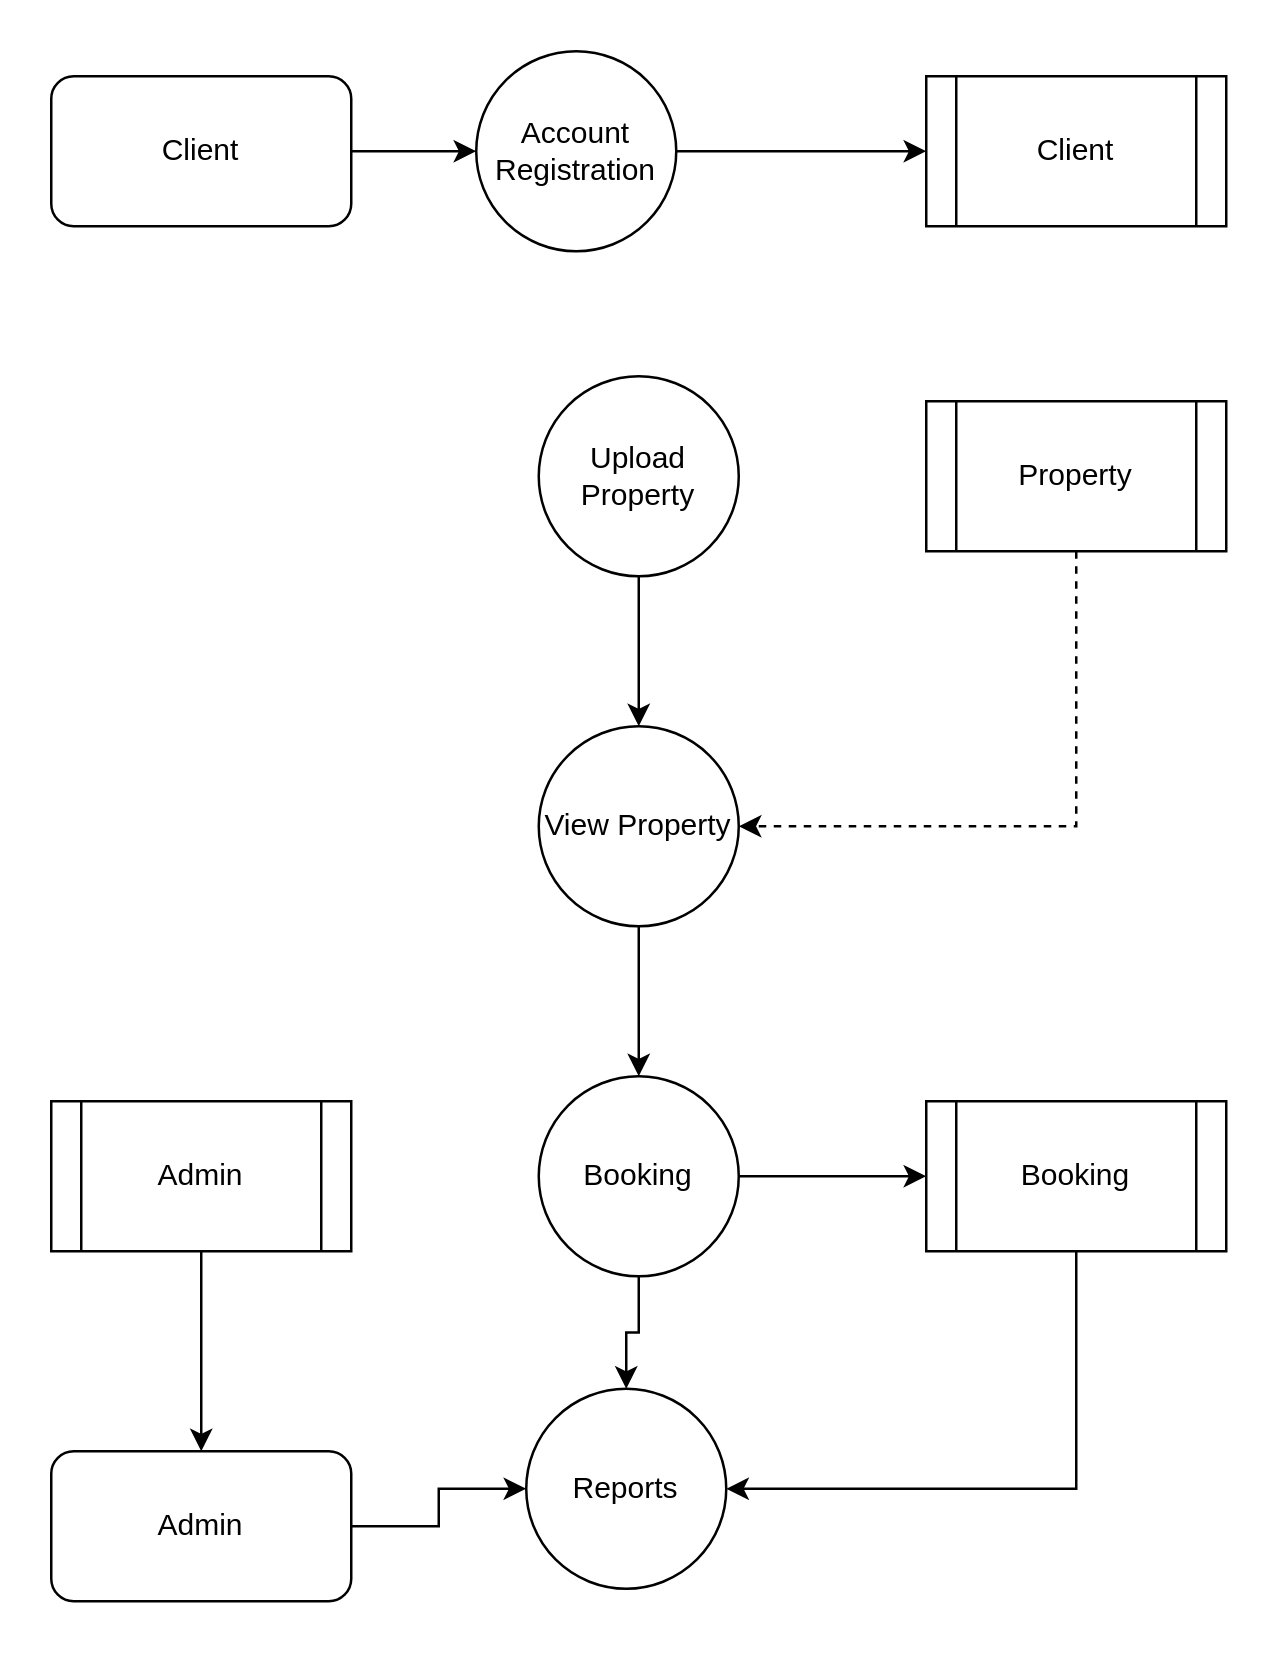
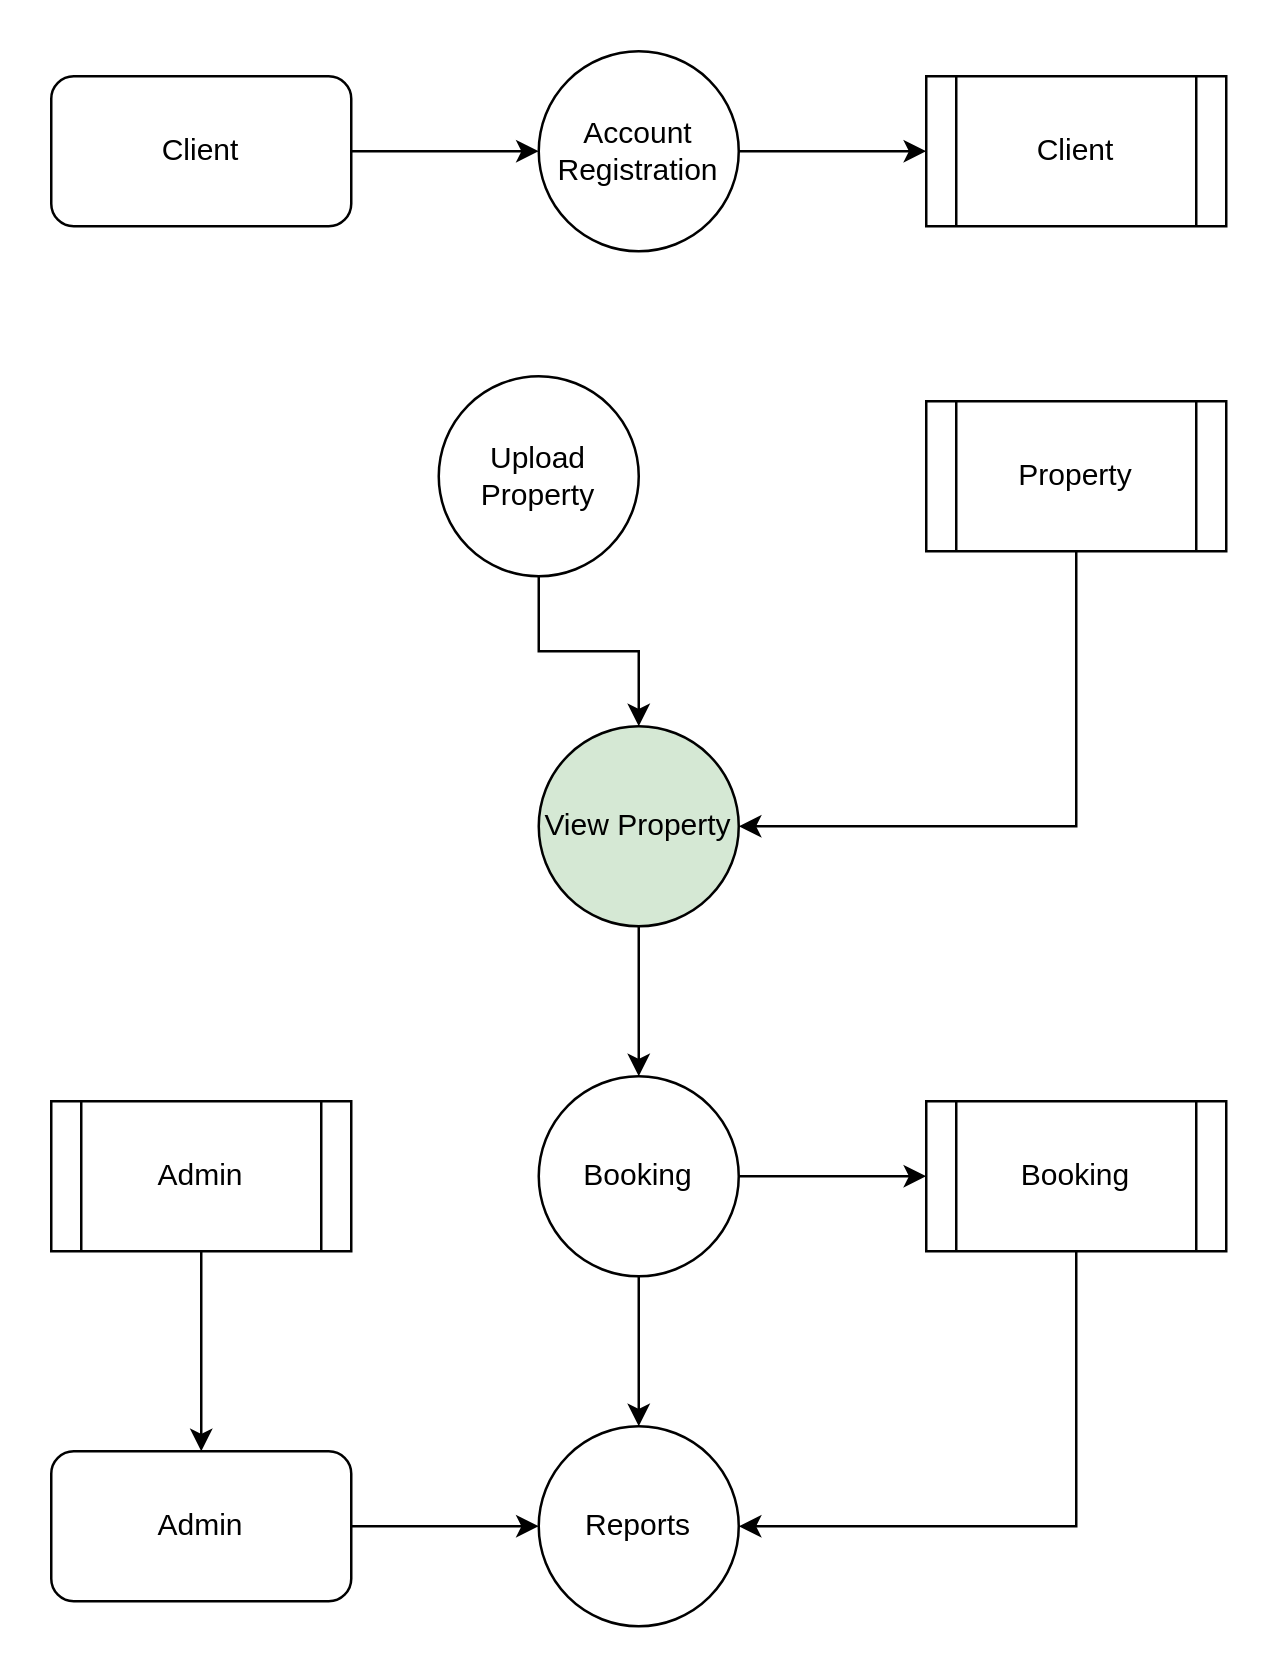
(576, 151) -> (639, 151)
(639, 476) -> (539, 476)
(639, 826) -> (639, 826)
(1050, 826) -> (1050, 826)
(626, 1489) -> (639, 1526)
